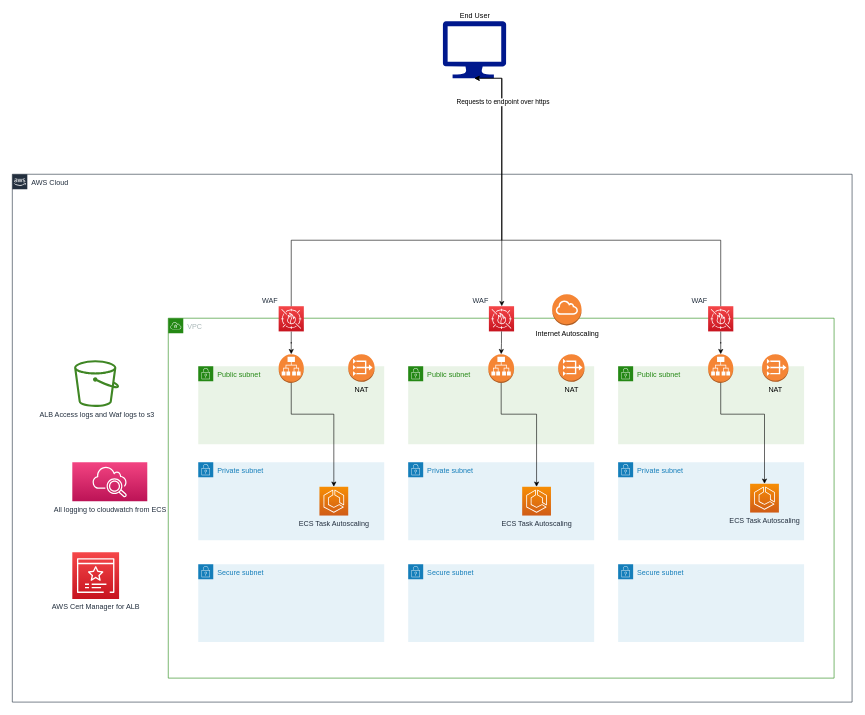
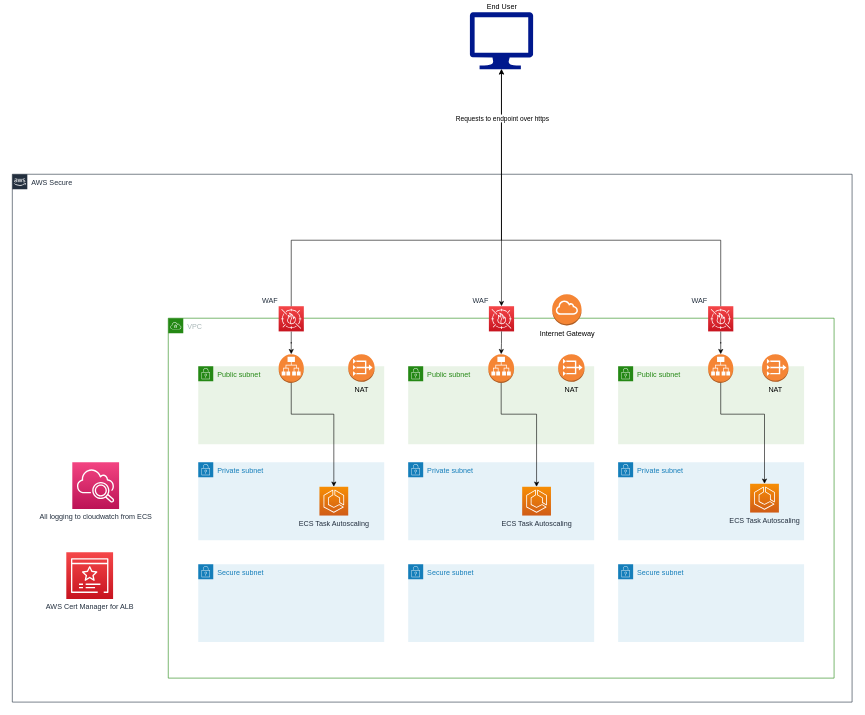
(475, 50) -> (502, 41)
(48, 183) -> (51, 183)
(568, 334) -> (568, 334)
(97, 384) -> none
(110, 482) -> (96, 486)
(96, 576) -> (90, 576)
